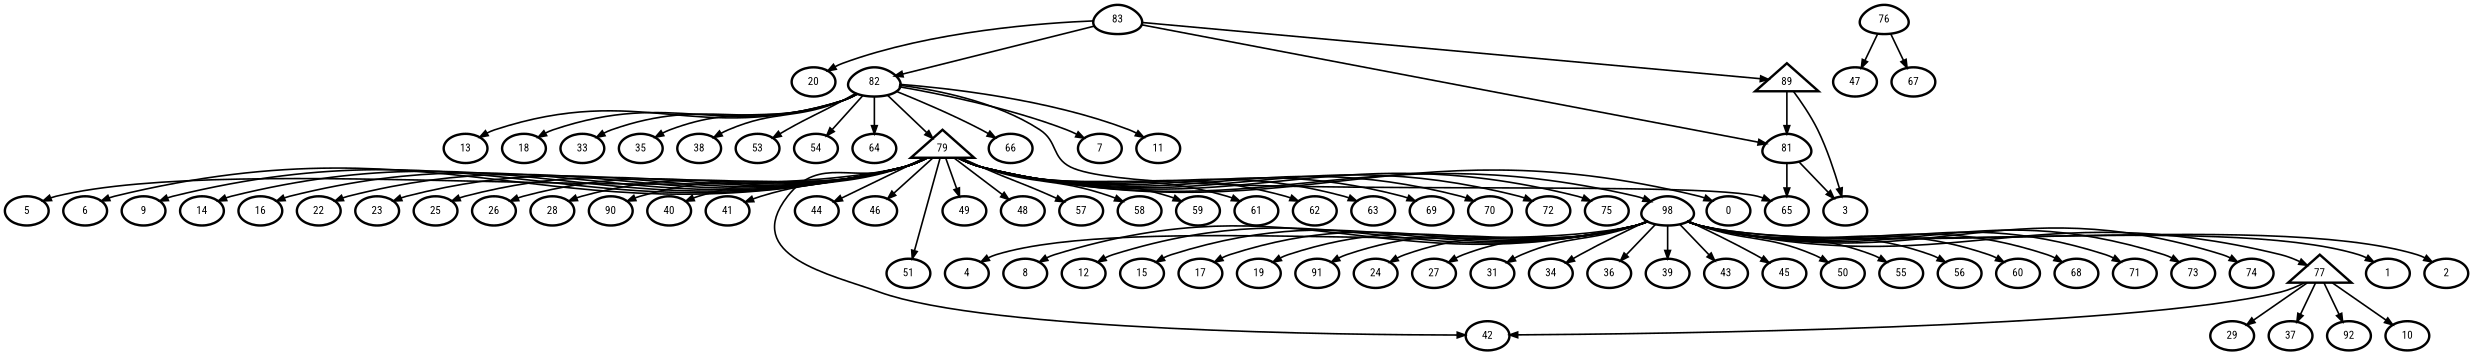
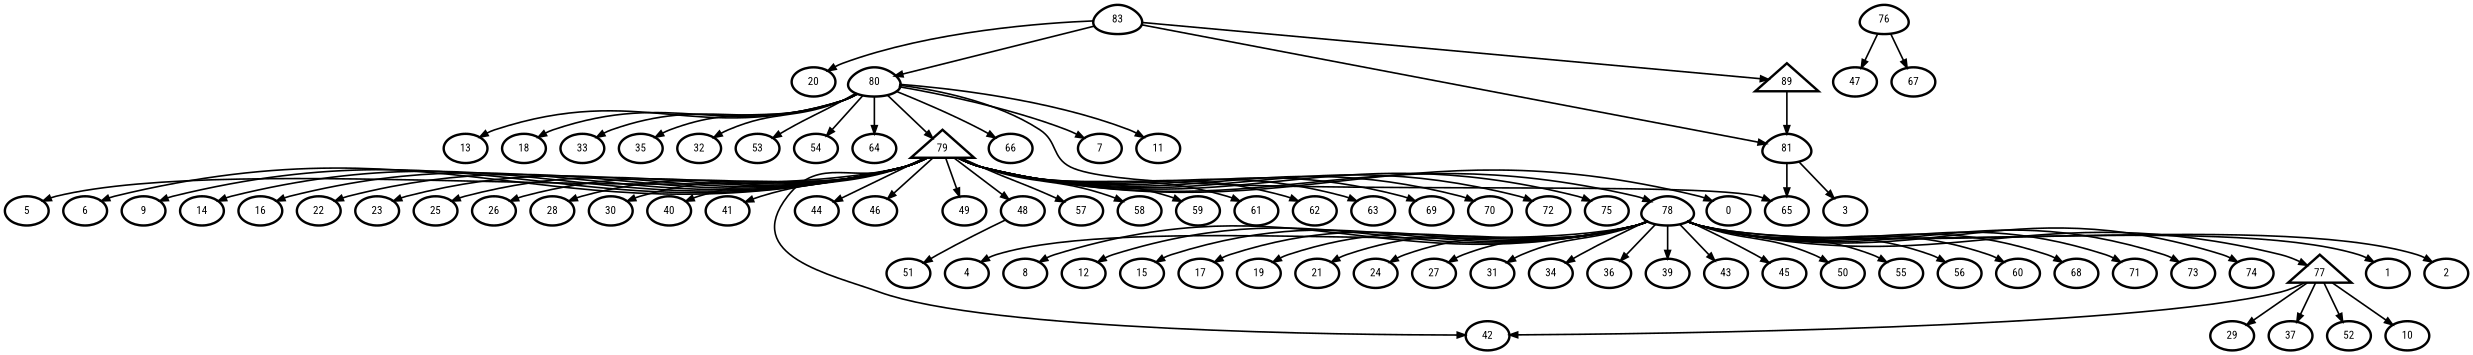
(874, 82) -> (874, 82)
(1821, 138) -> none
(699, 148) -> (699, 148)
(927, 204) -> (968, 239)
(611, 211) -> (611, 211)
(1668, 211) -> (1668, 211)
(1317, 273) -> (1317, 273)
(2349, 336) -> (2349, 336)
